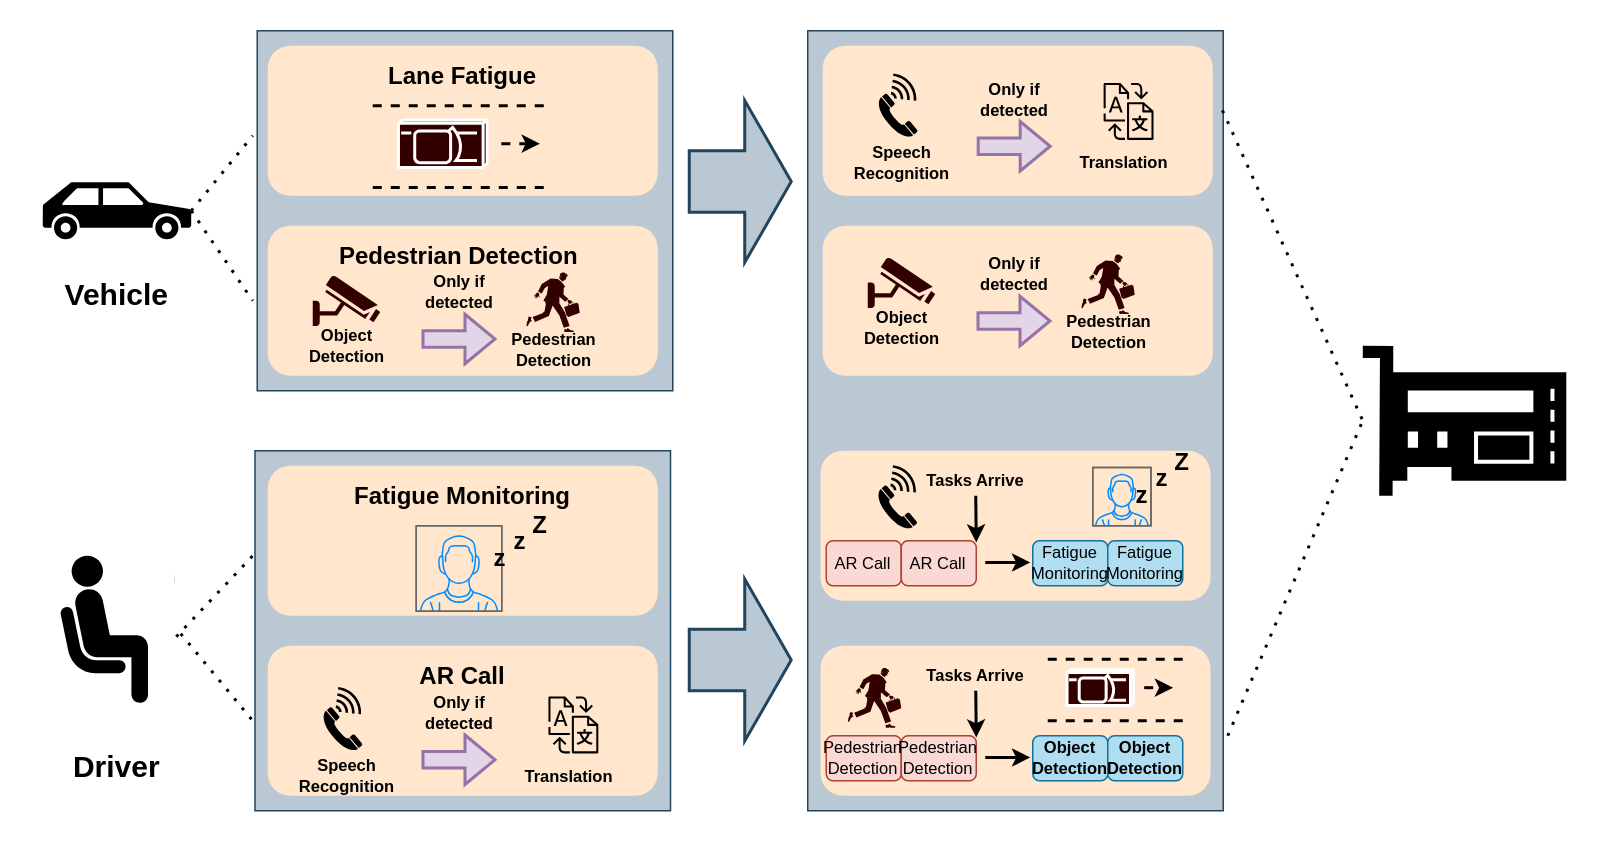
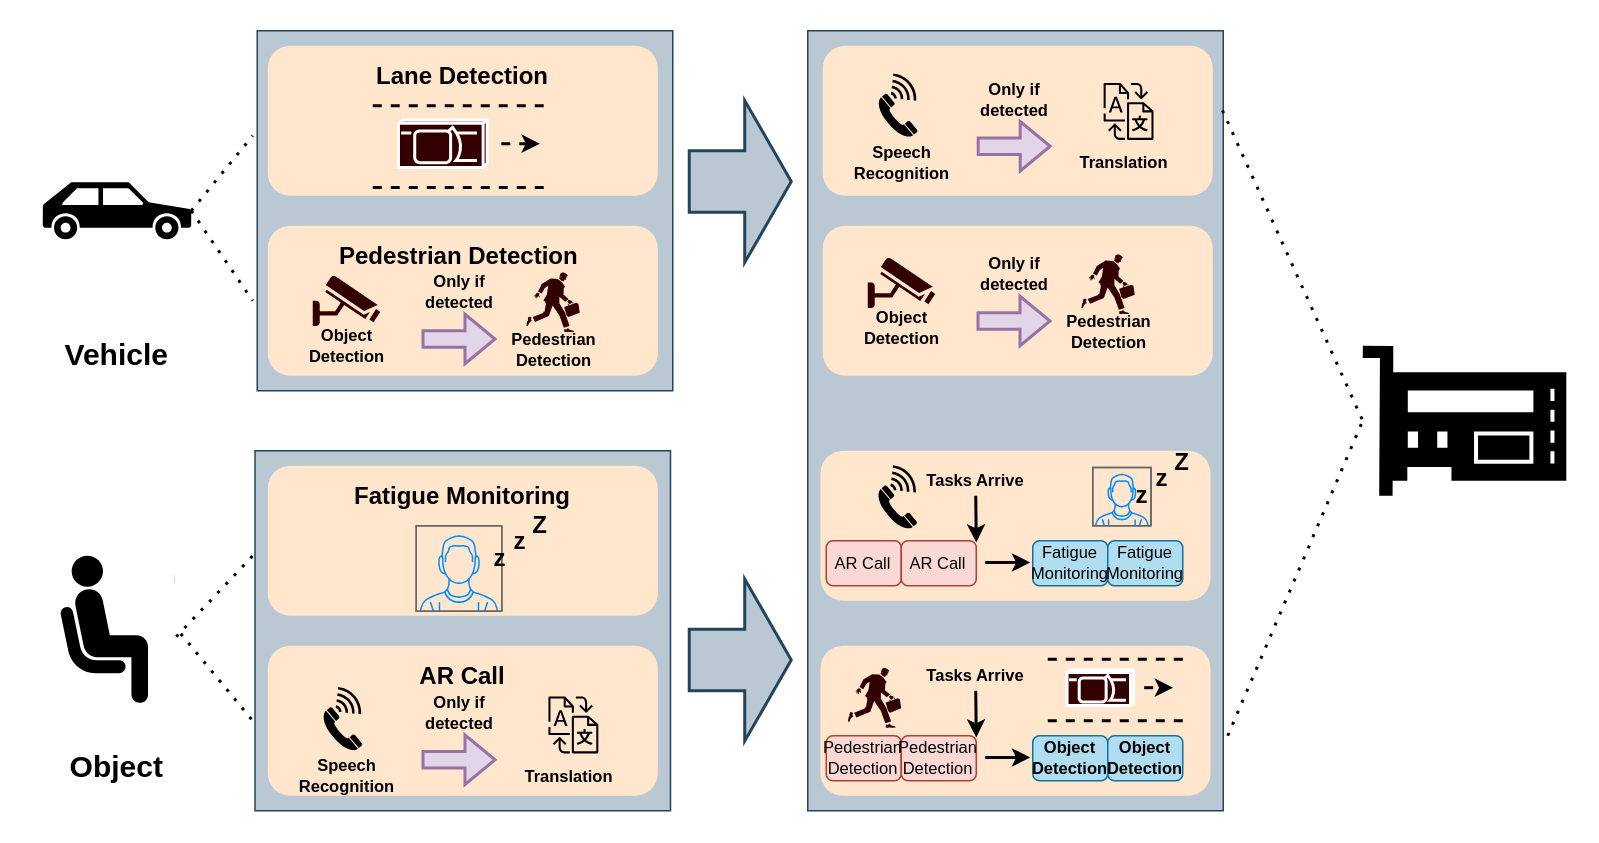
(463, 76) -> (463, 76)
(117, 293) -> (117, 353)
(117, 766) -> (117, 766)
